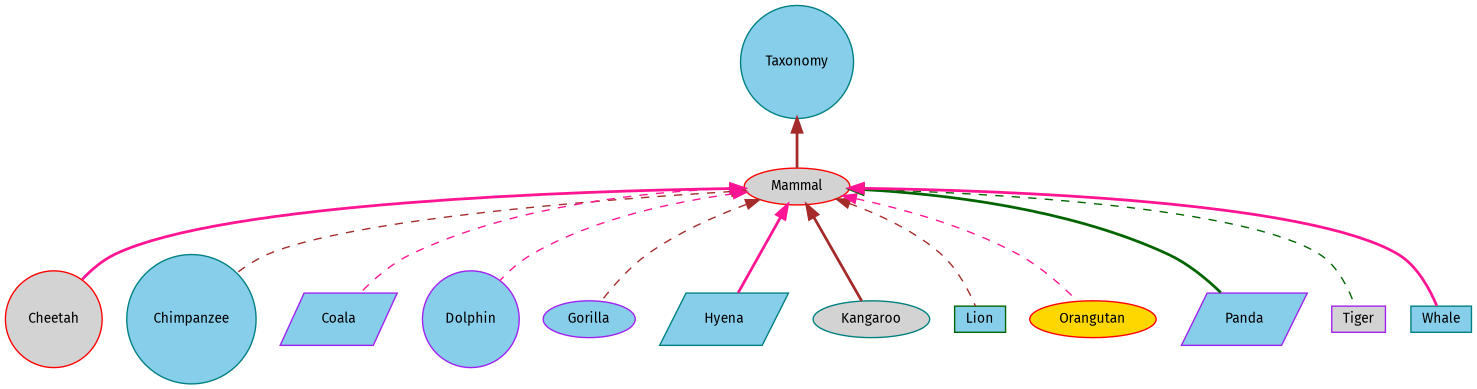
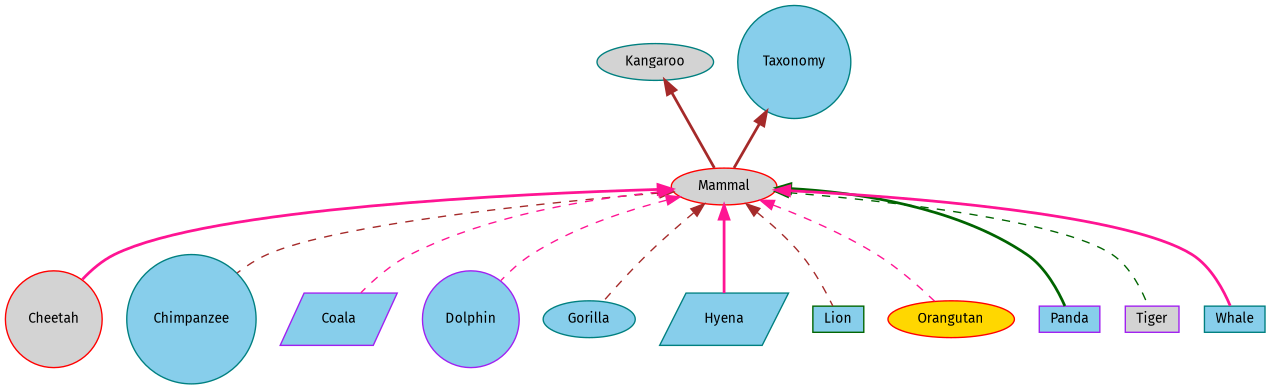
(838, 259) -> (693, 130)
(589, 319) -> (589, 319)
(1244, 319) -> (1070, 319)
